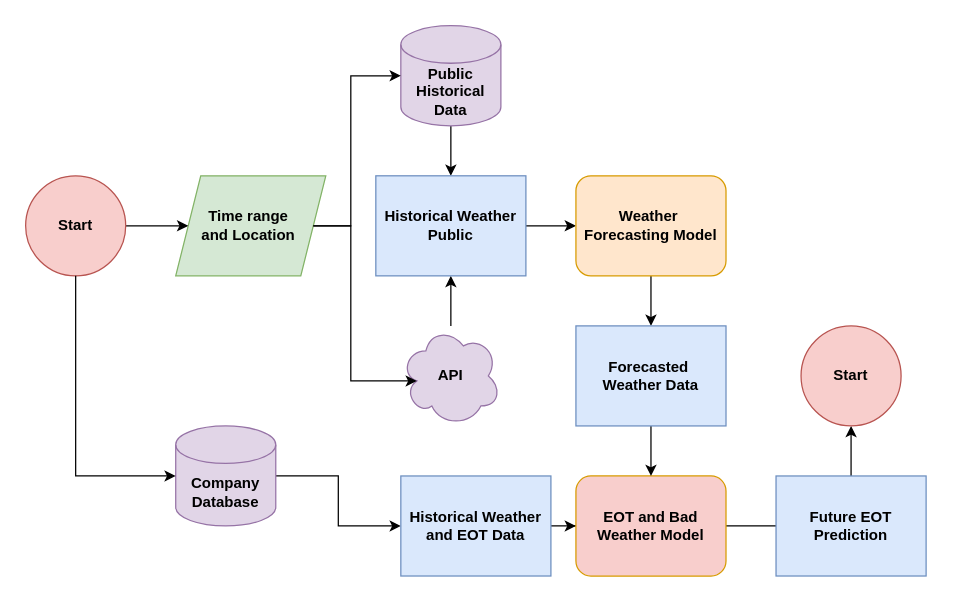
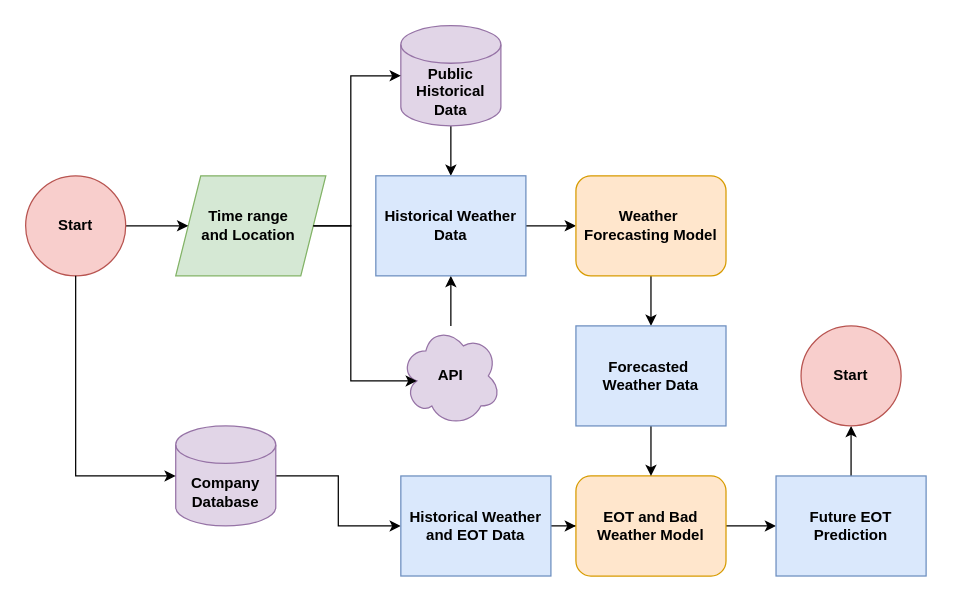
(451, 226) -> (451, 226)
(651, 526) -> (651, 526)
(769, 526) -> (766, 526)
